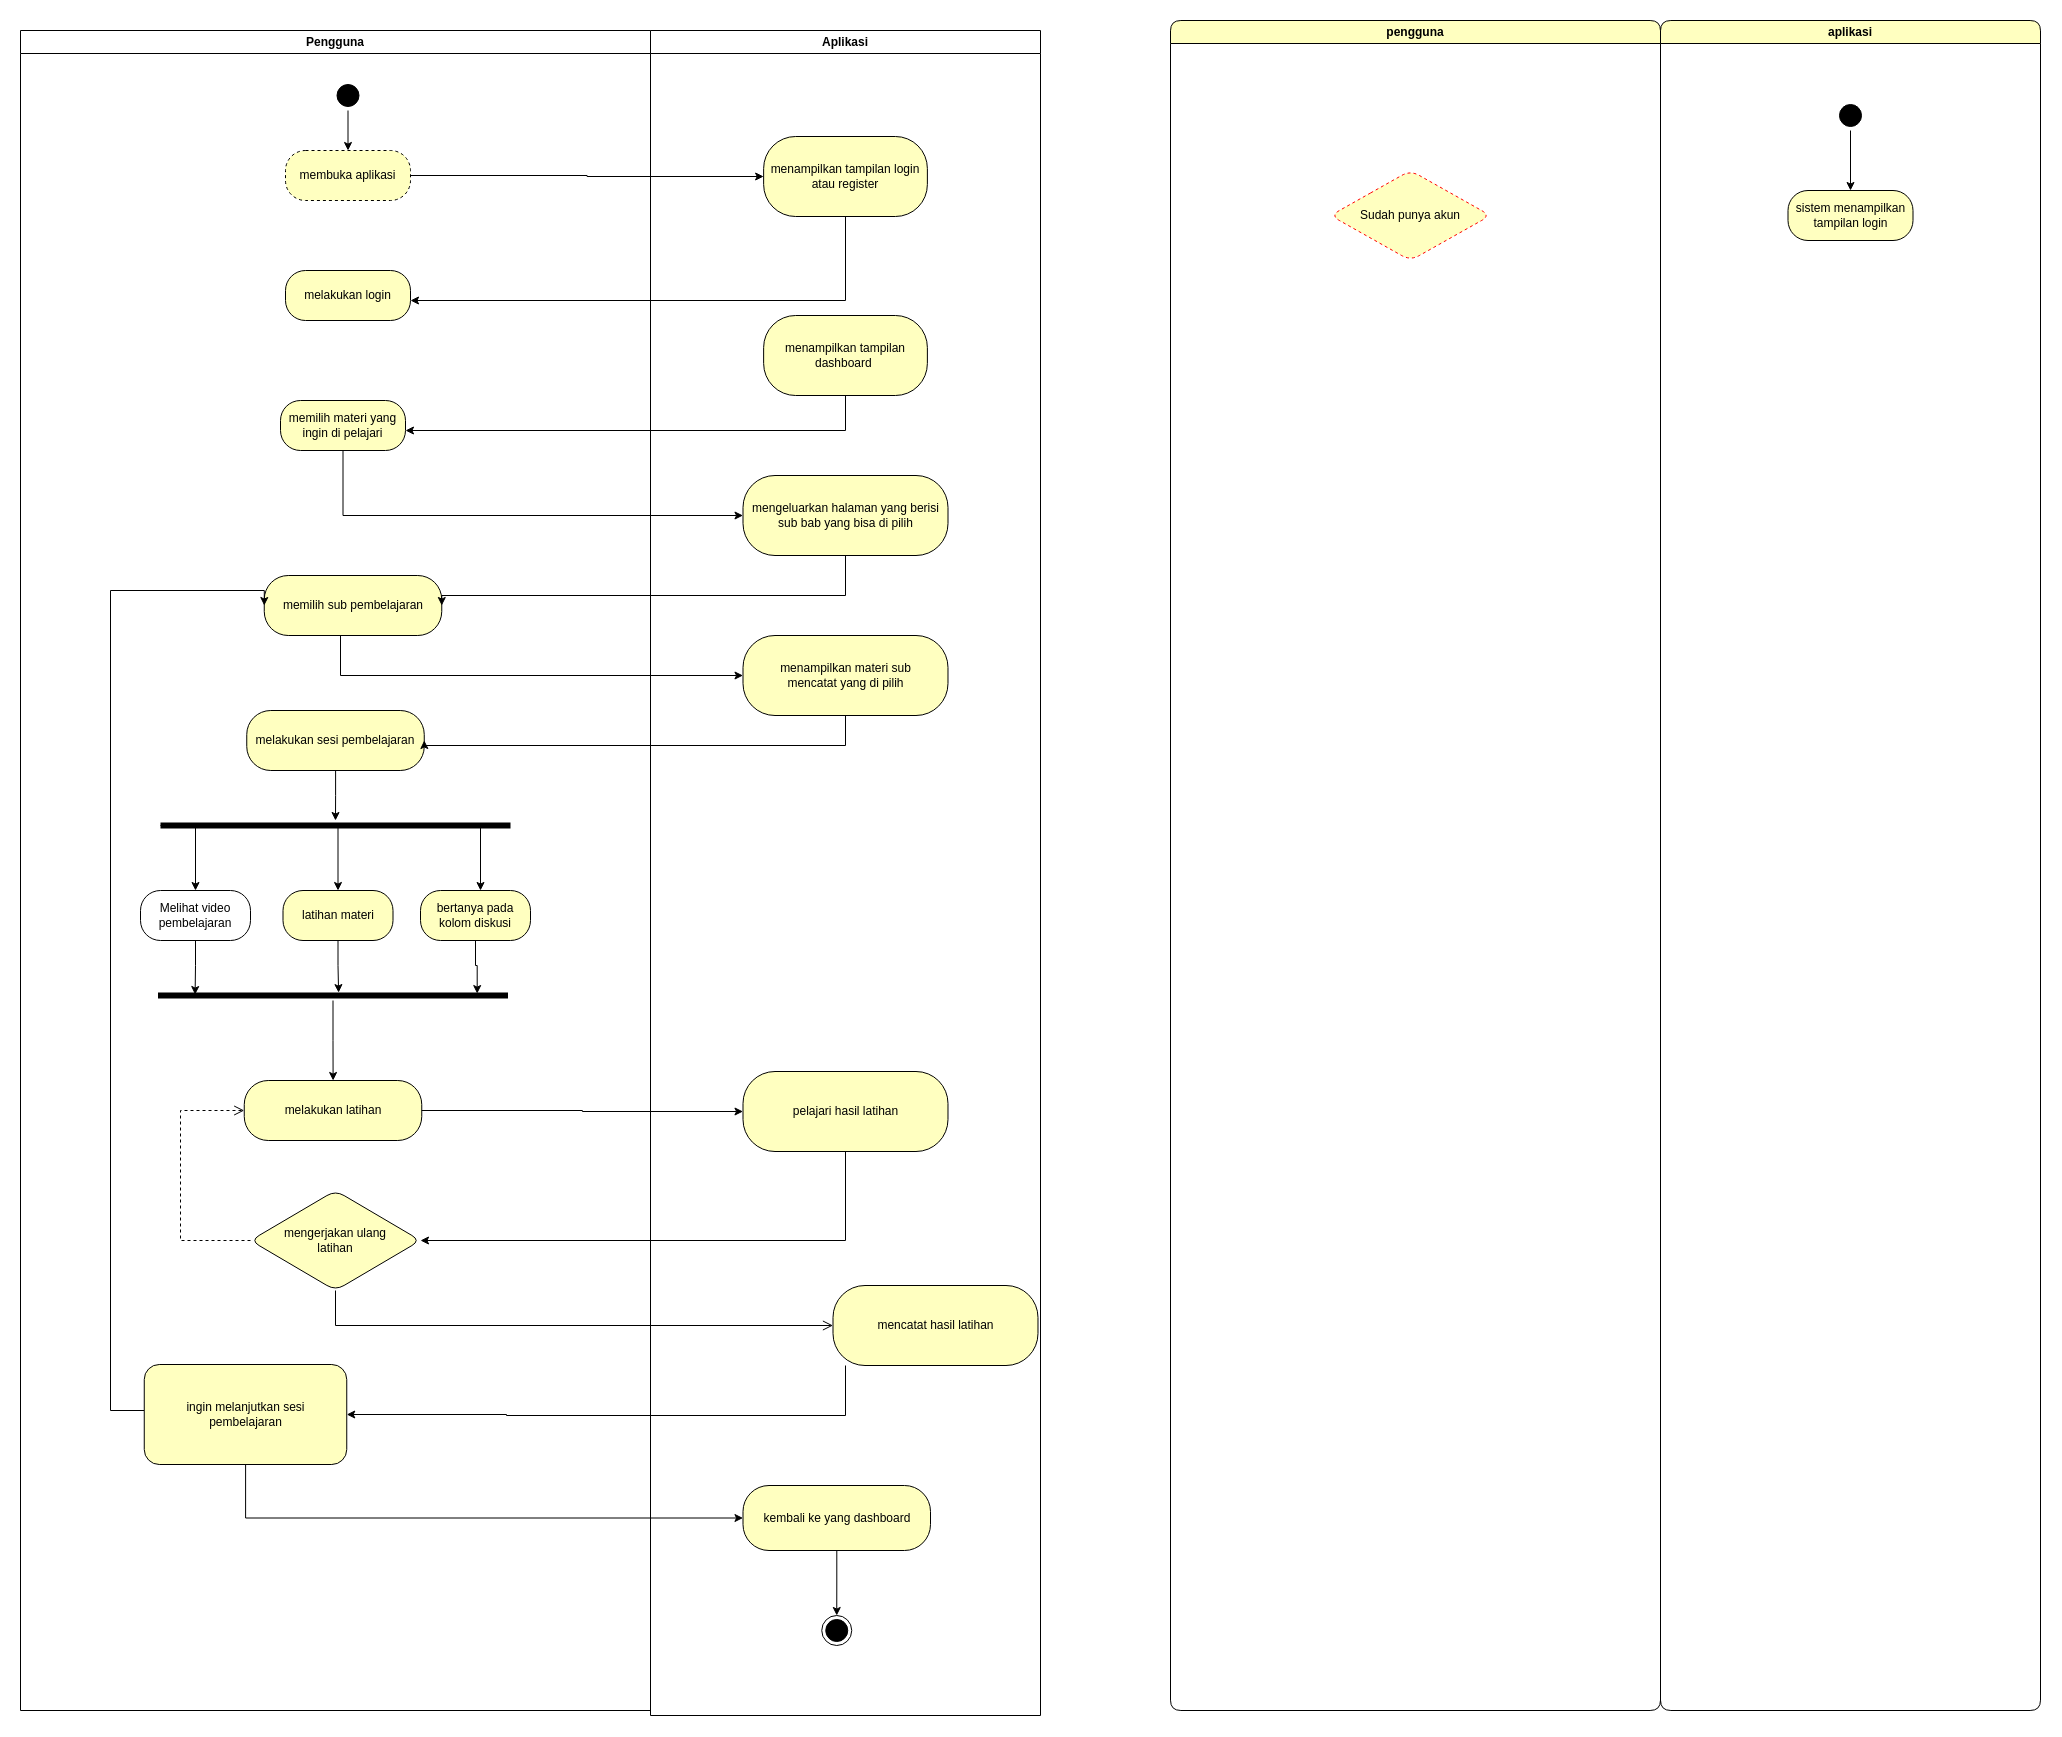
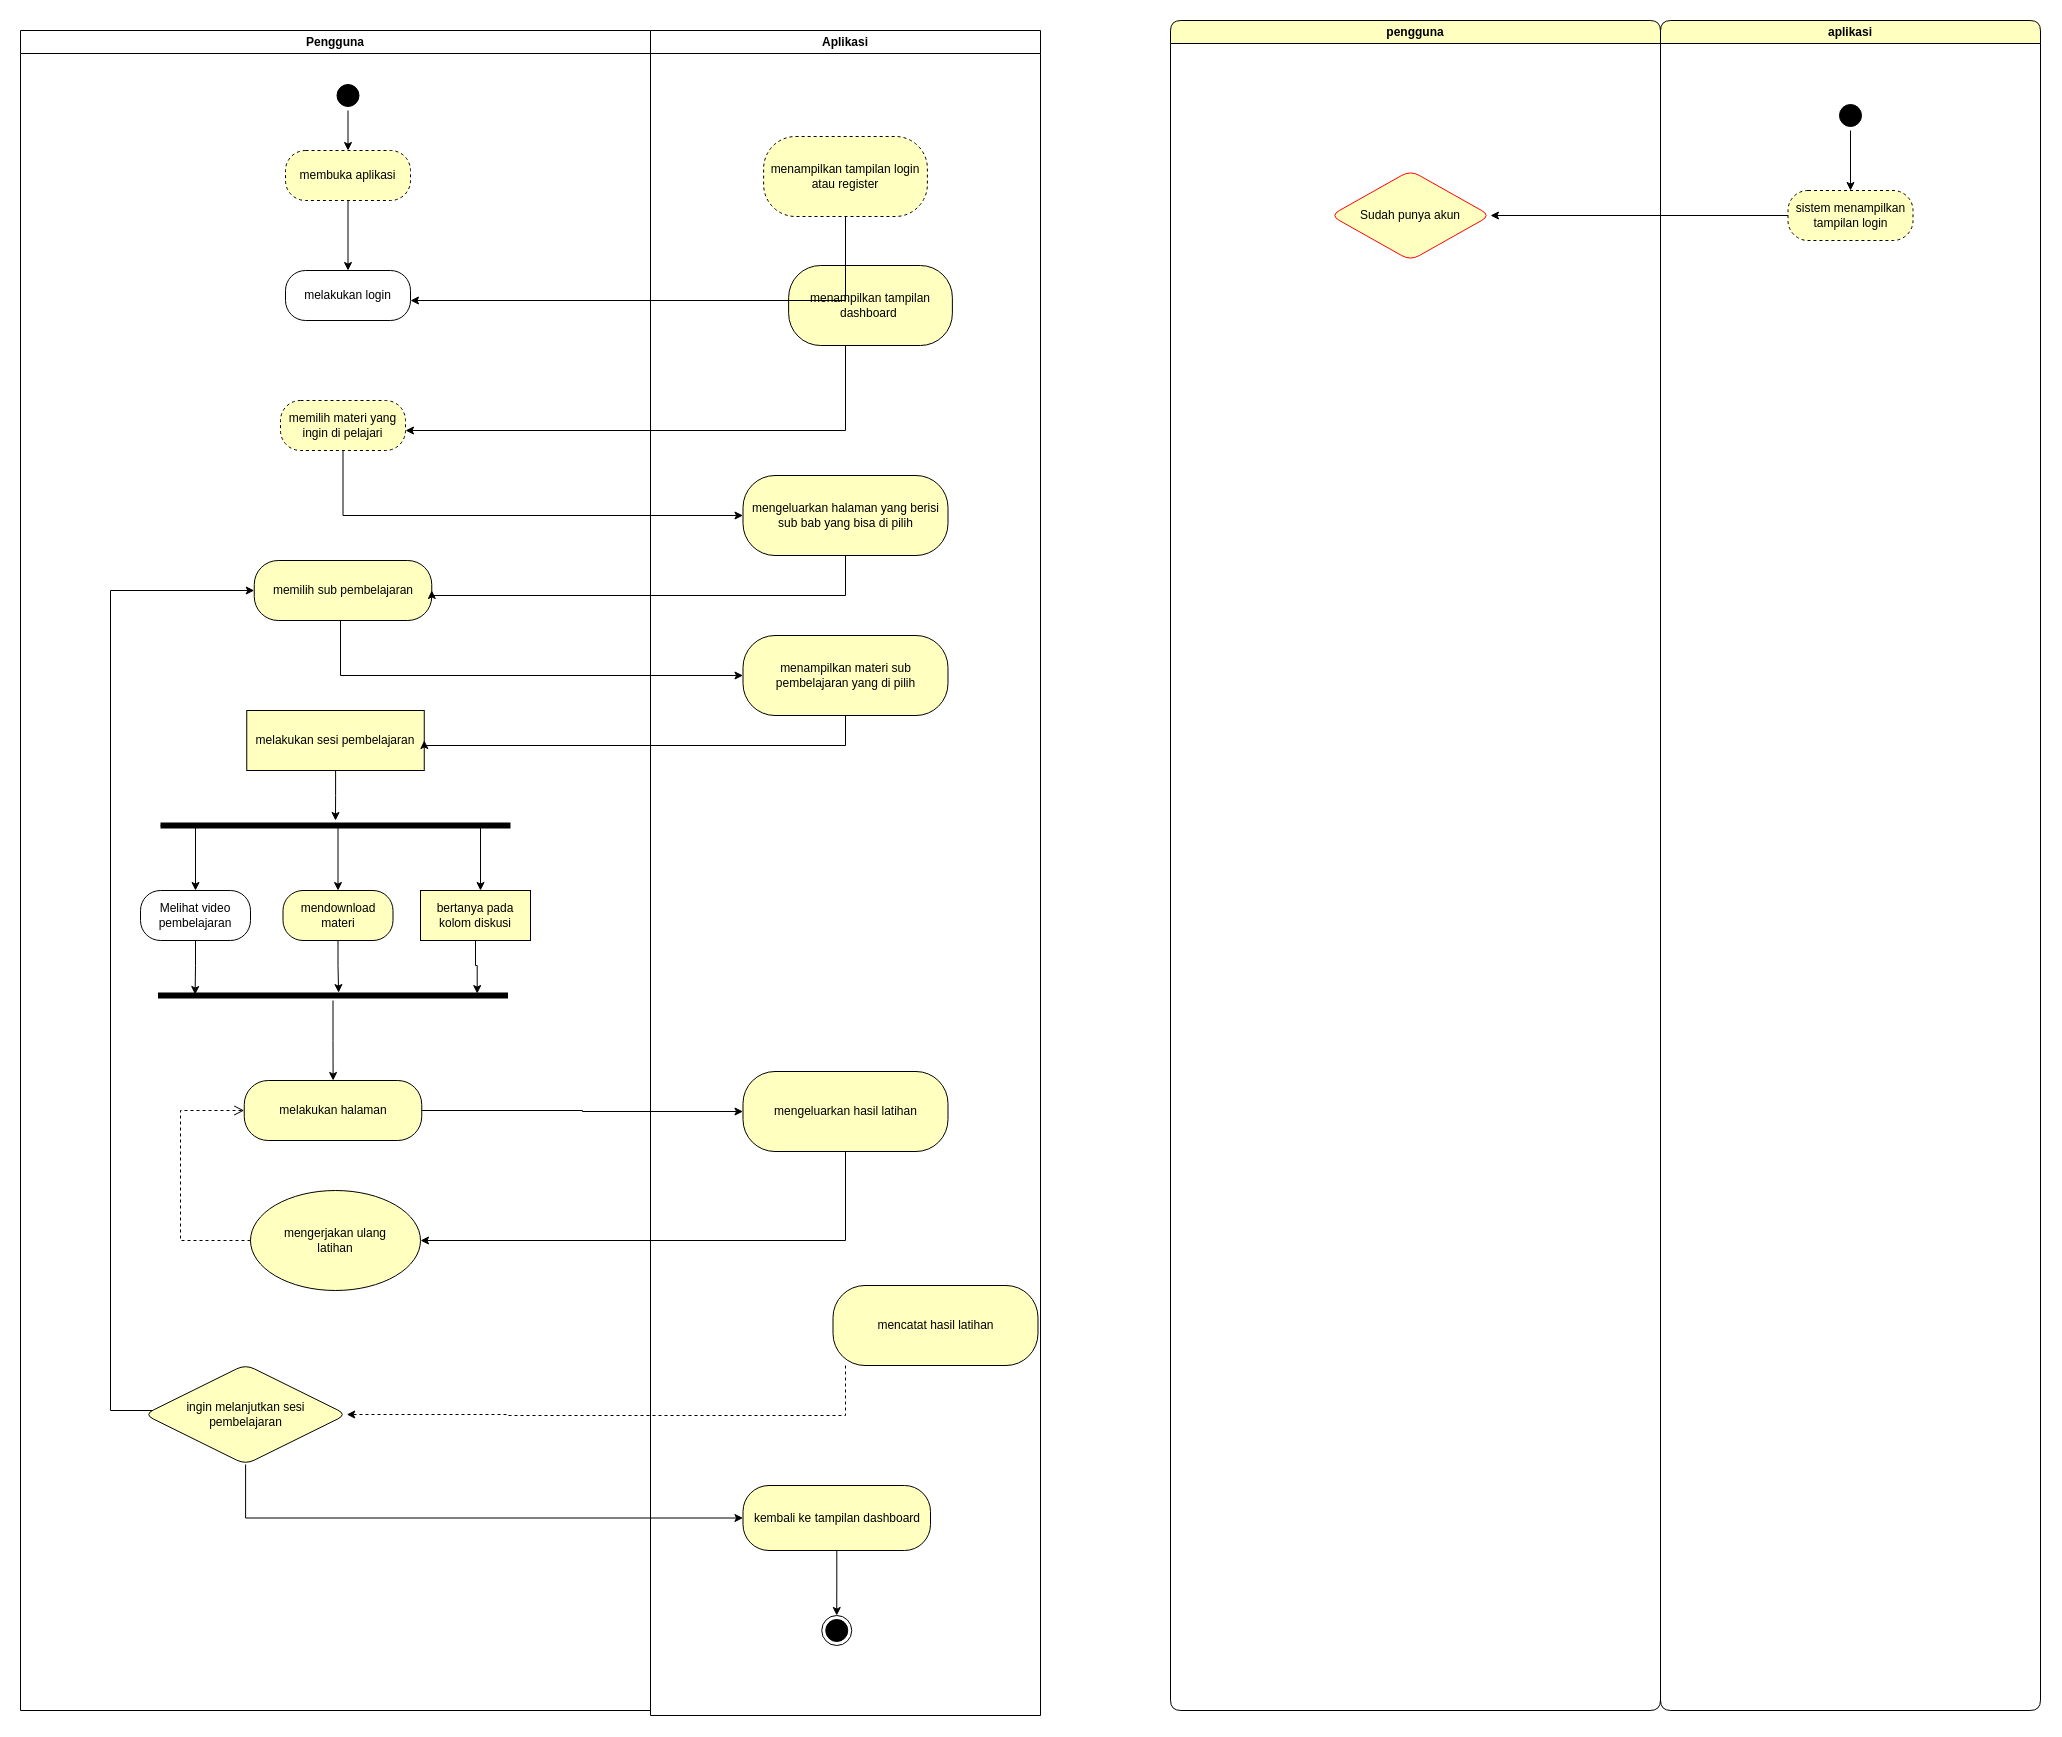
(584, 176) -> (348, 232)
(846, 177) -> (846, 177)
(1411, 216) -> (1411, 216)
none -> (1643, 216)
(1851, 216) -> (1851, 216)
(348, 296) -> (348, 296)
(846, 356) -> (871, 306)
(343, 426) -> (343, 426)
(353, 606) -> (343, 591)
(846, 676) -> (846, 676)
(336, 741) -> (336, 741)
(339, 916) -> (339, 916)
(476, 916) -> (476, 916)
(334, 1111) -> (334, 1111)
(846, 1112) -> (846, 1112)
(336, 1241) -> (336, 1241)
(566, 1326) -> none
(246, 1415) -> (246, 1415)
(625, 1416) -> (625, 1416)
(838, 1519) -> (838, 1519)
